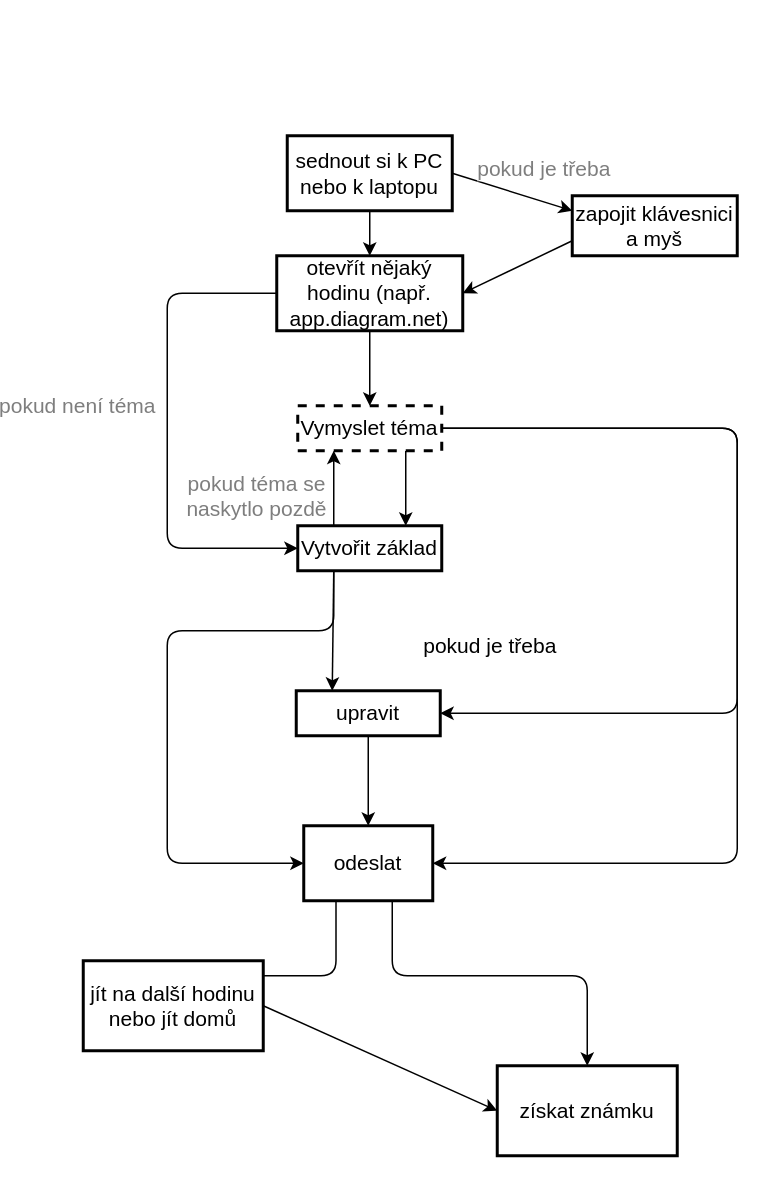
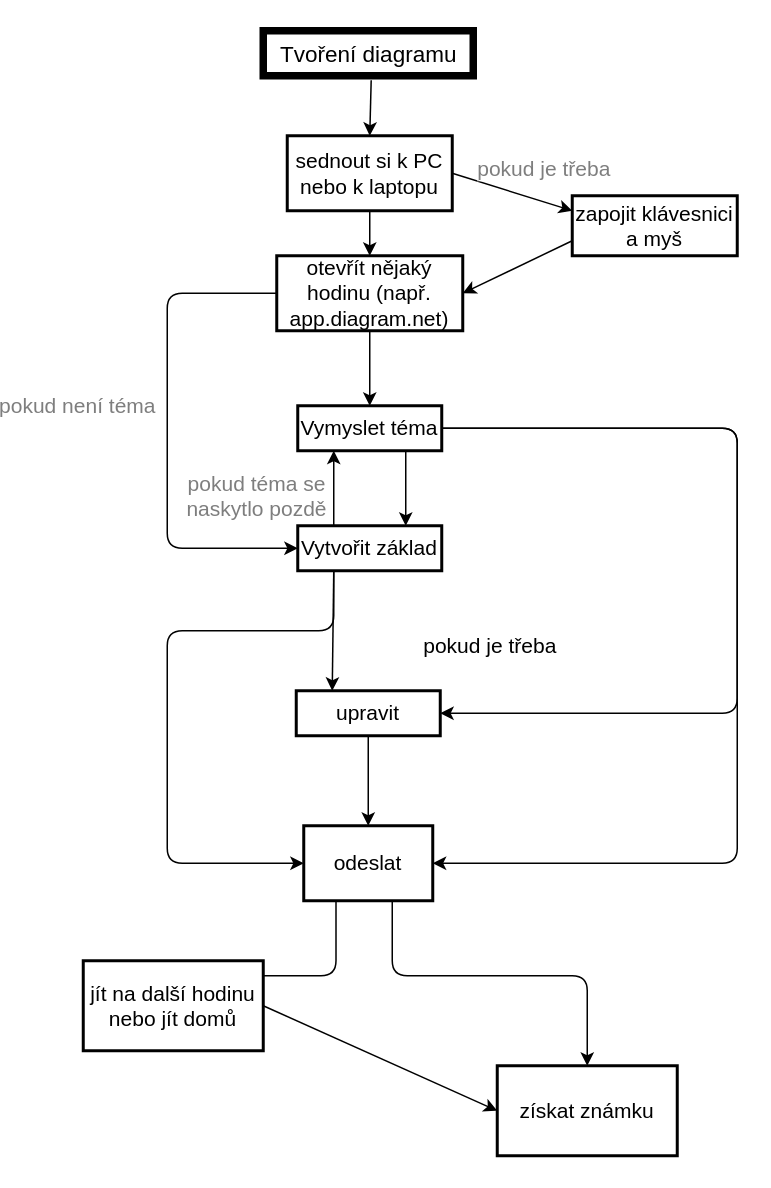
none -> (368, 53)
none -> (371, 103)
(370, 428) -> (370, 428)
